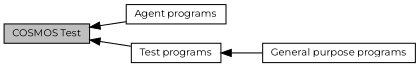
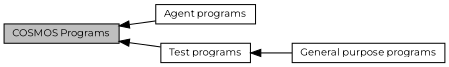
(47, 34) -> (62, 34)
